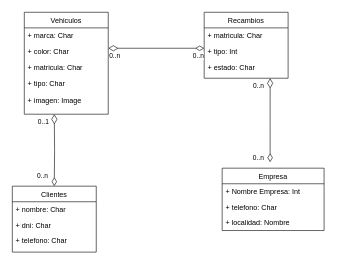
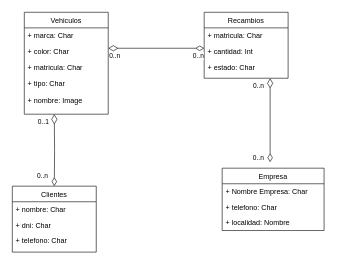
(226, 52) -> (234, 52)
(57, 67) -> (57, 67)
(264, 192) -> (266, 192)
